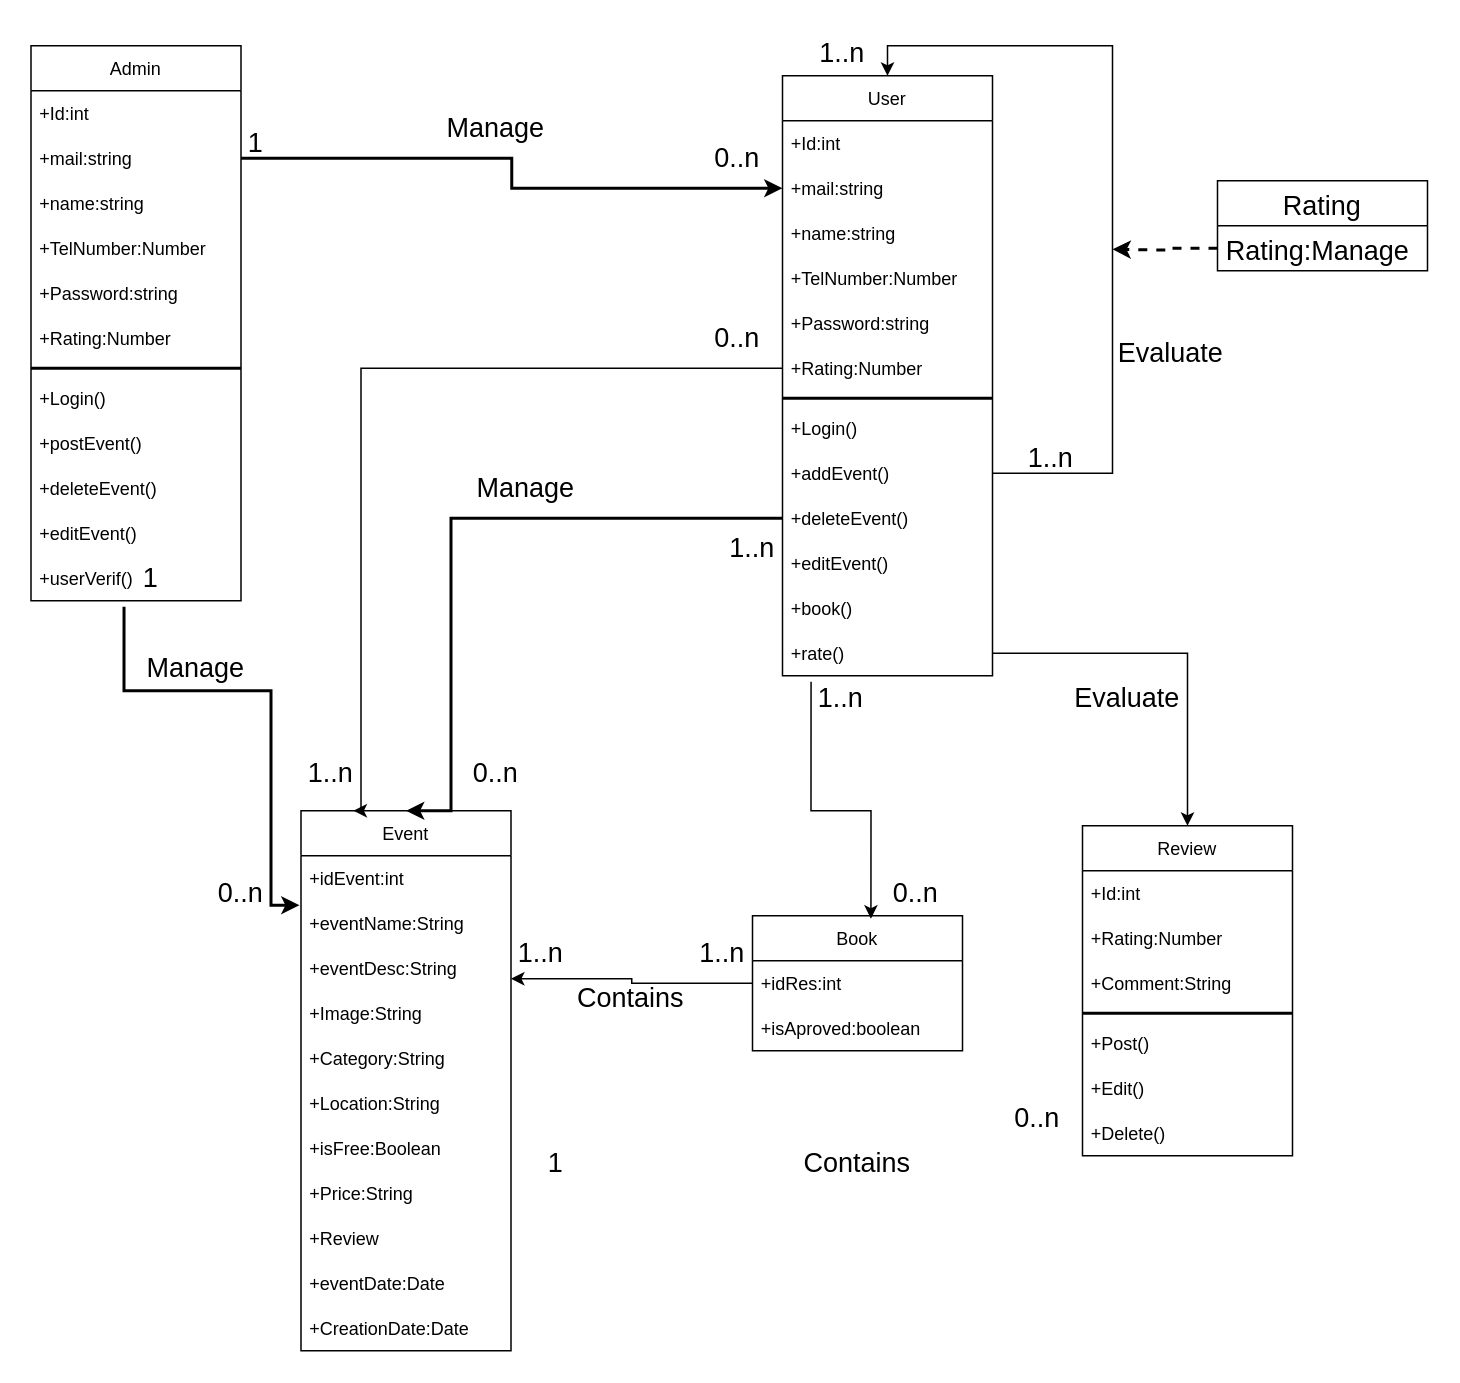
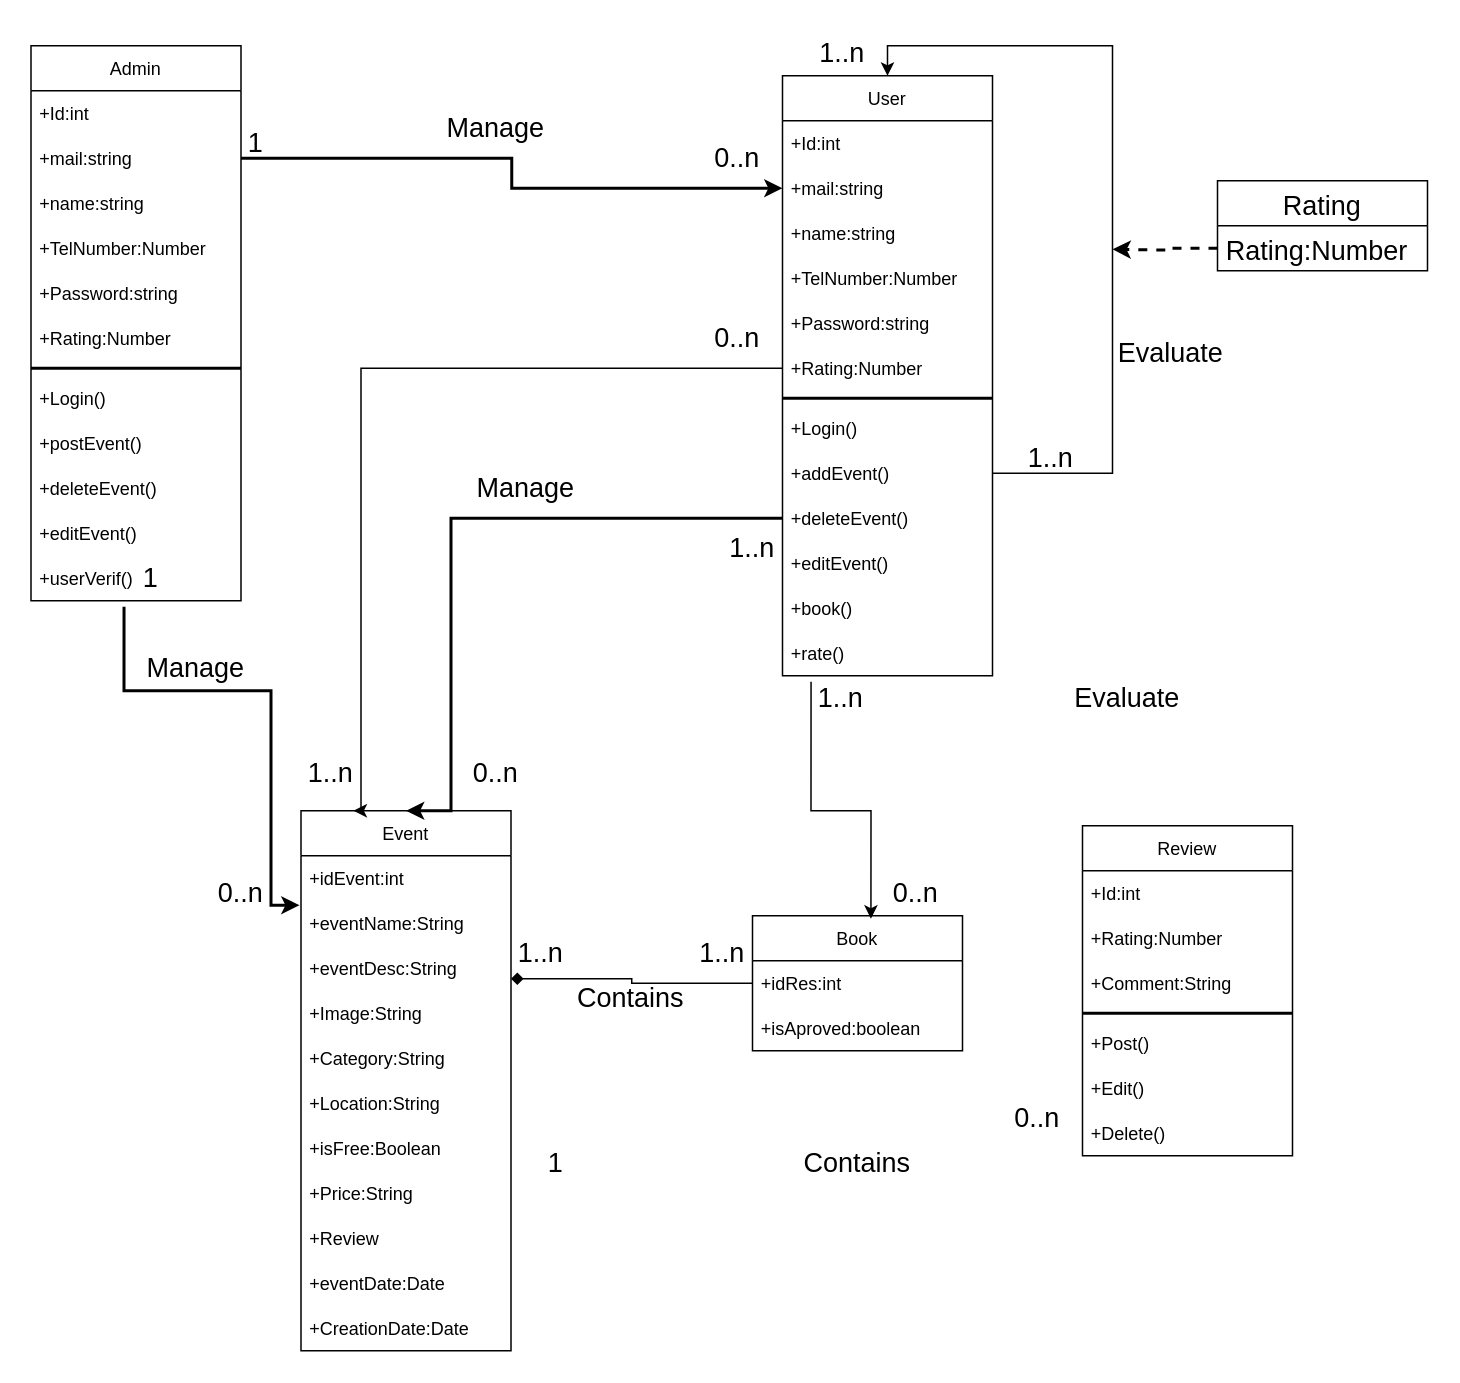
(1317, 251) -> (1317, 251)
(1171, 653) -> none
(522, 979) -> (523, 979)
